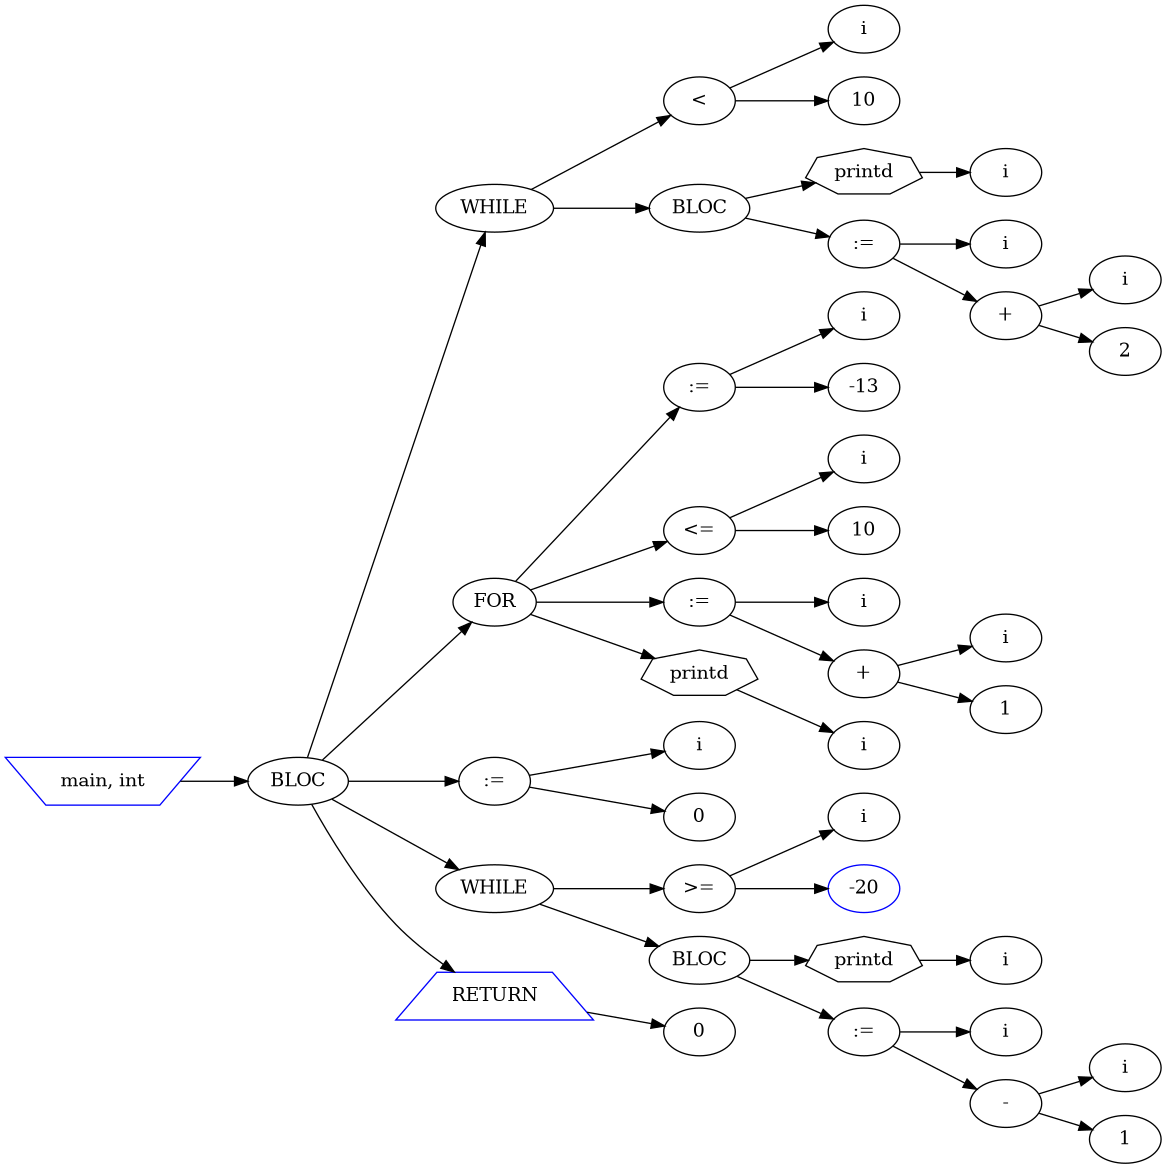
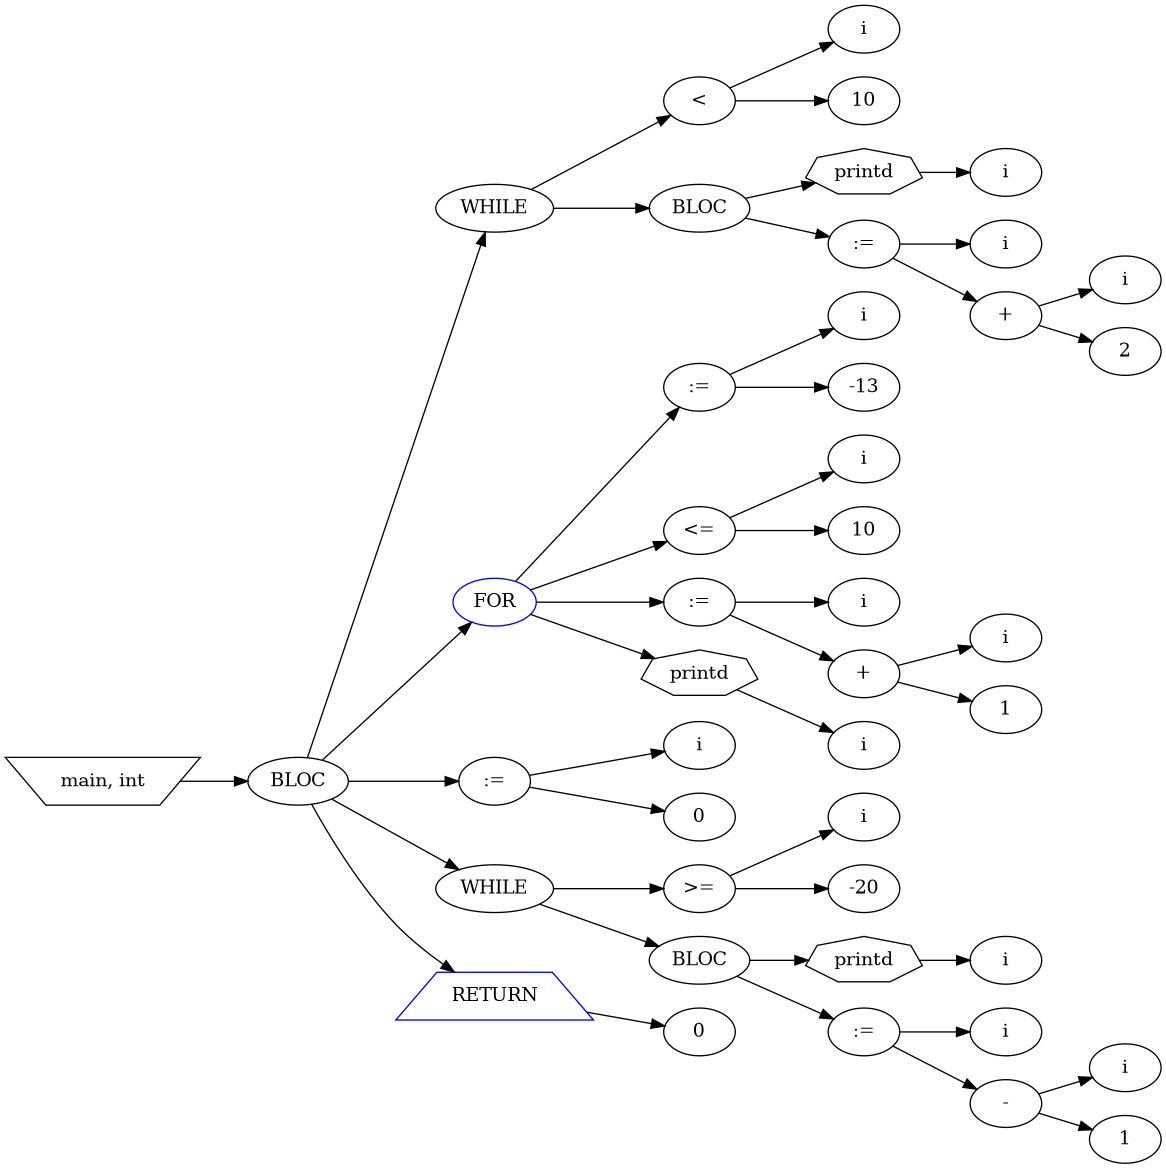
(495, 602) -> (495, 602)
(103, 781) -> (103, 781)
(864, 889) -> (864, 889)
